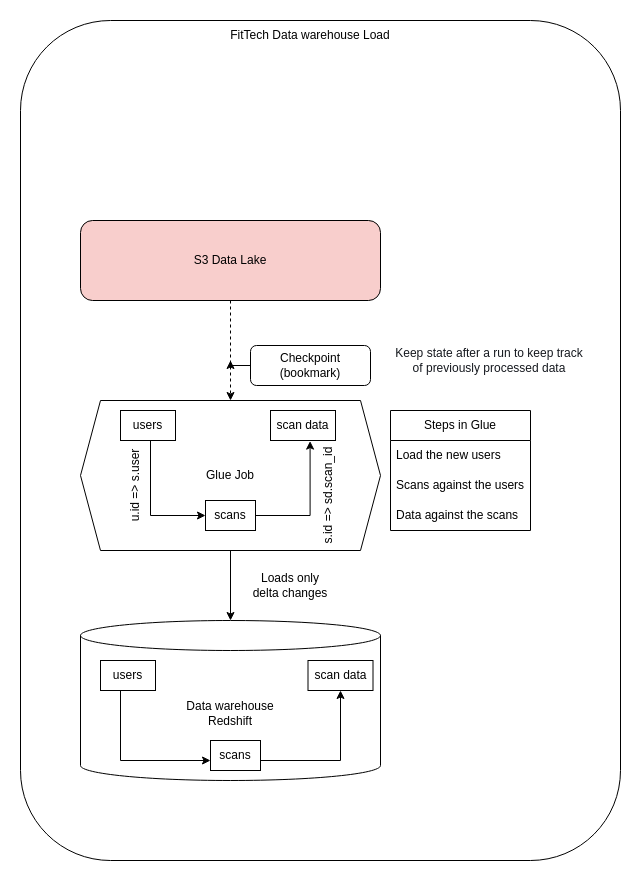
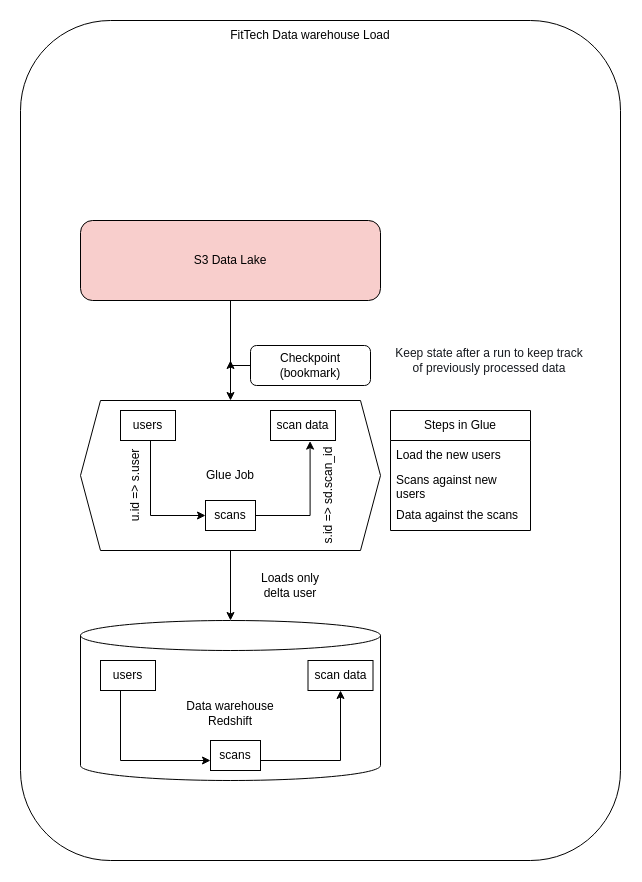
(231, 347) -> (231, 347)
(462, 486) -> (462, 486)
(291, 586) -> (291, 586)
